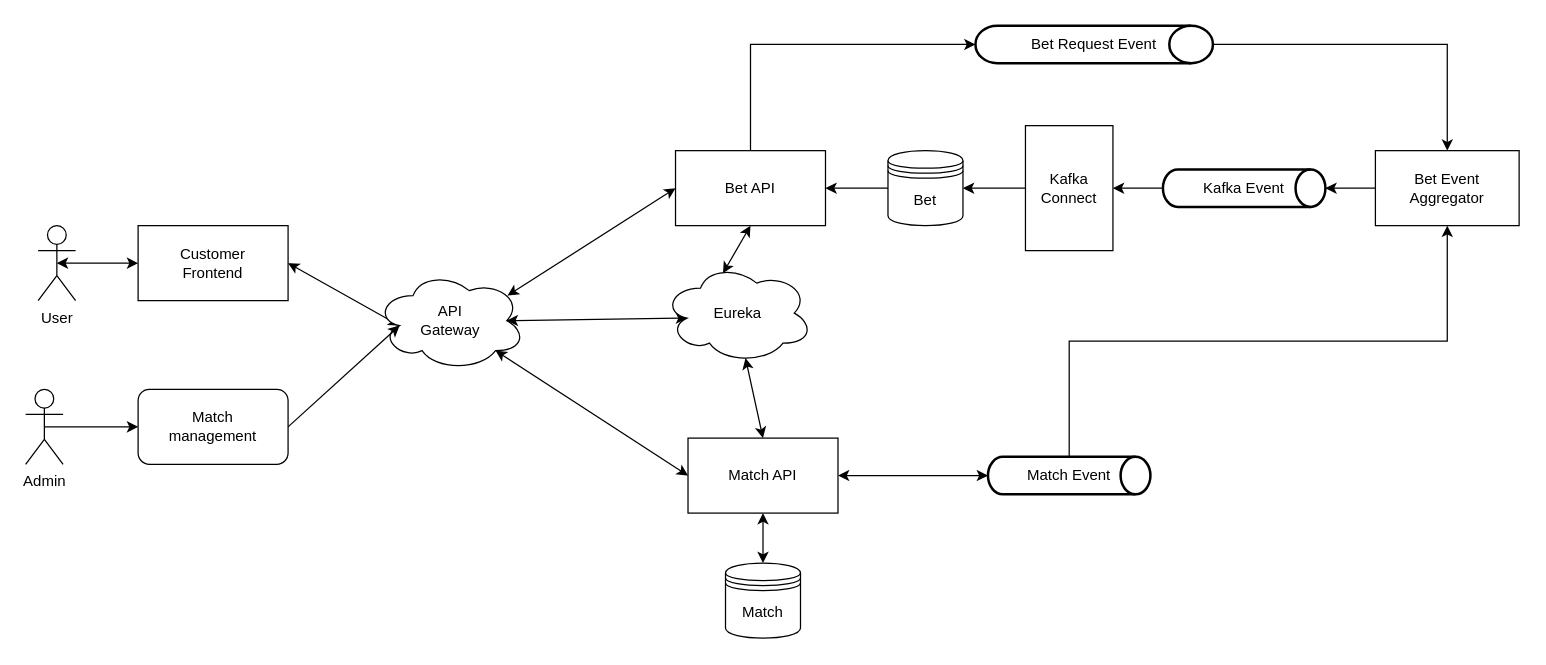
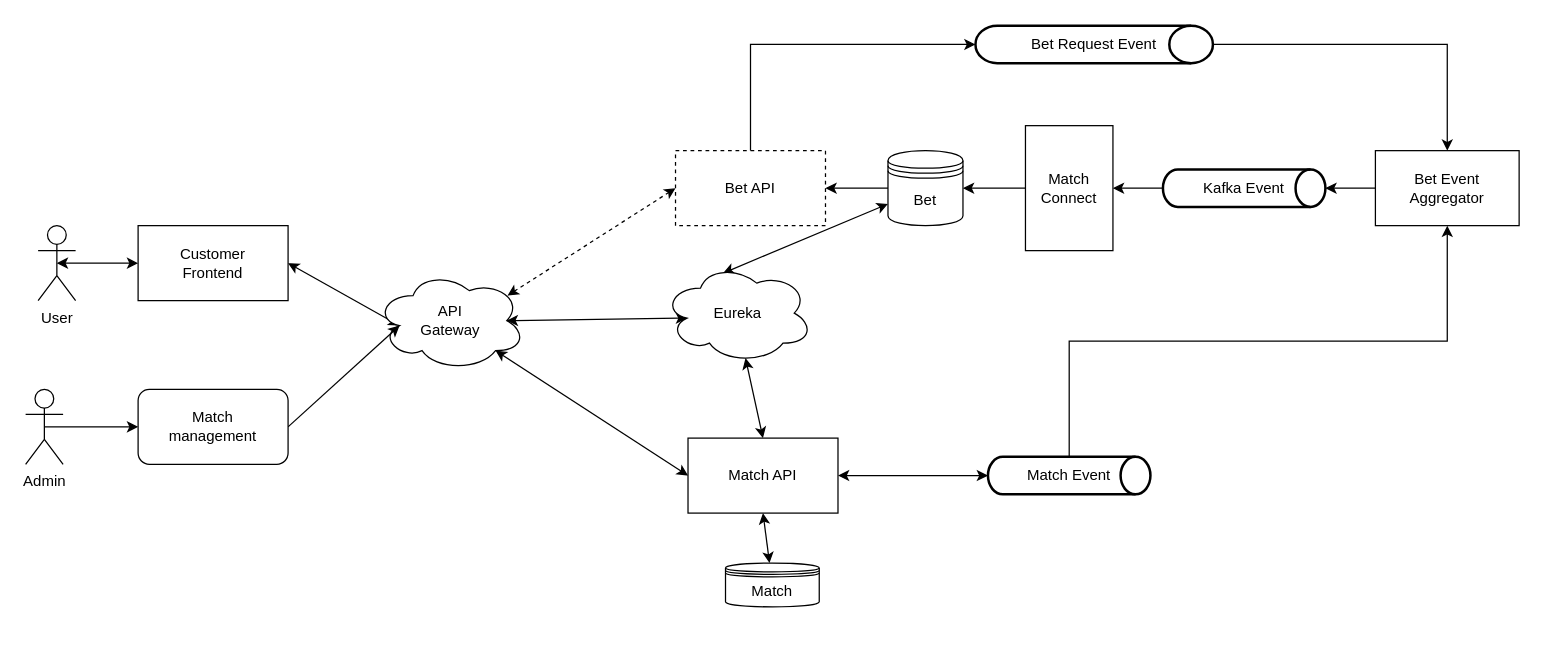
(751, 188) -> (751, 188)
(1069, 188) -> (1069, 188)
(591, 242) -> (591, 242)
(737, 249) -> (805, 239)
(763, 601) -> (773, 585)
